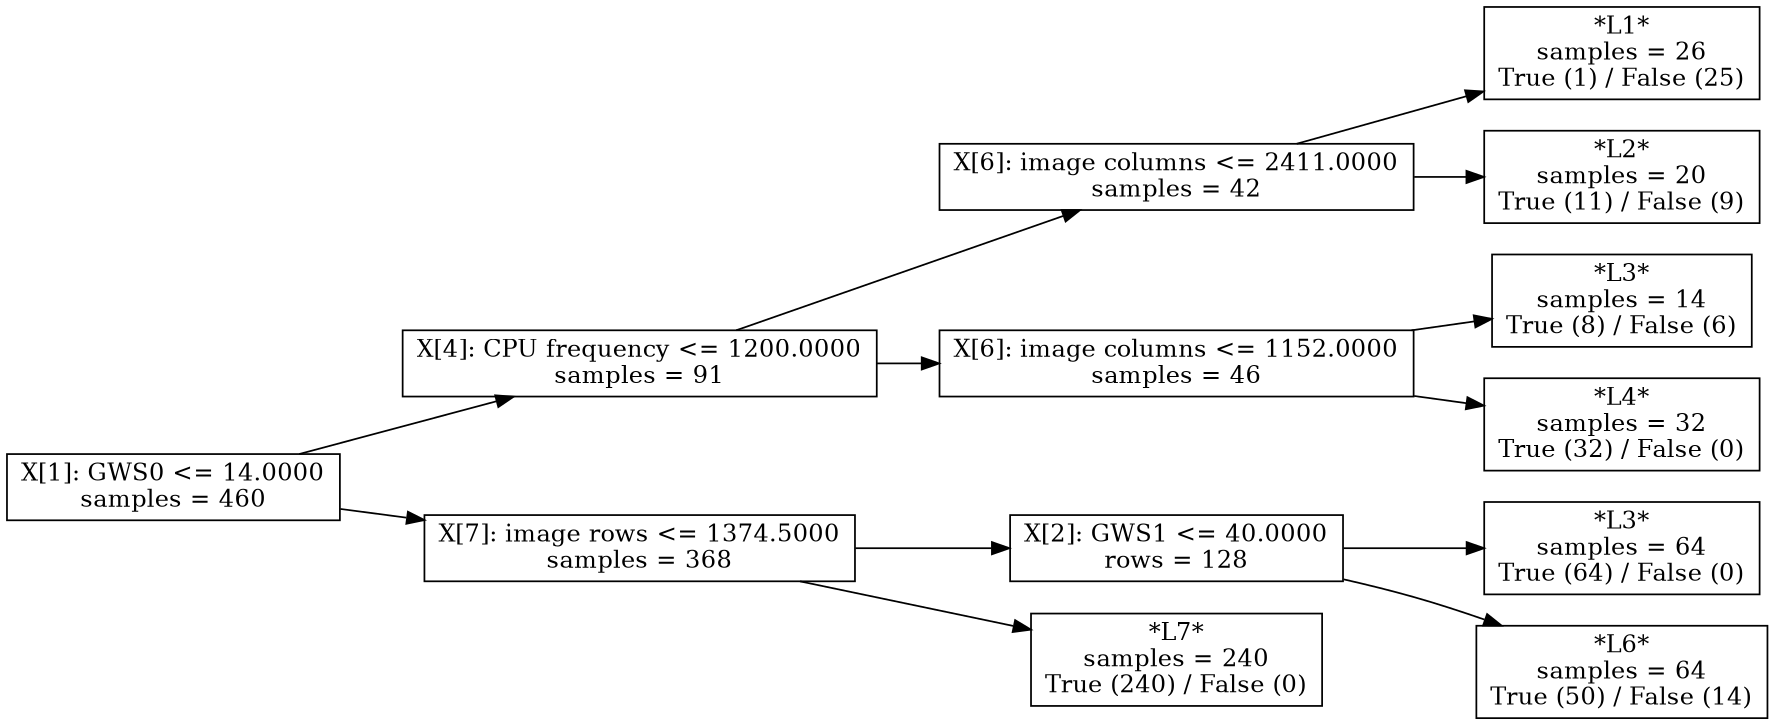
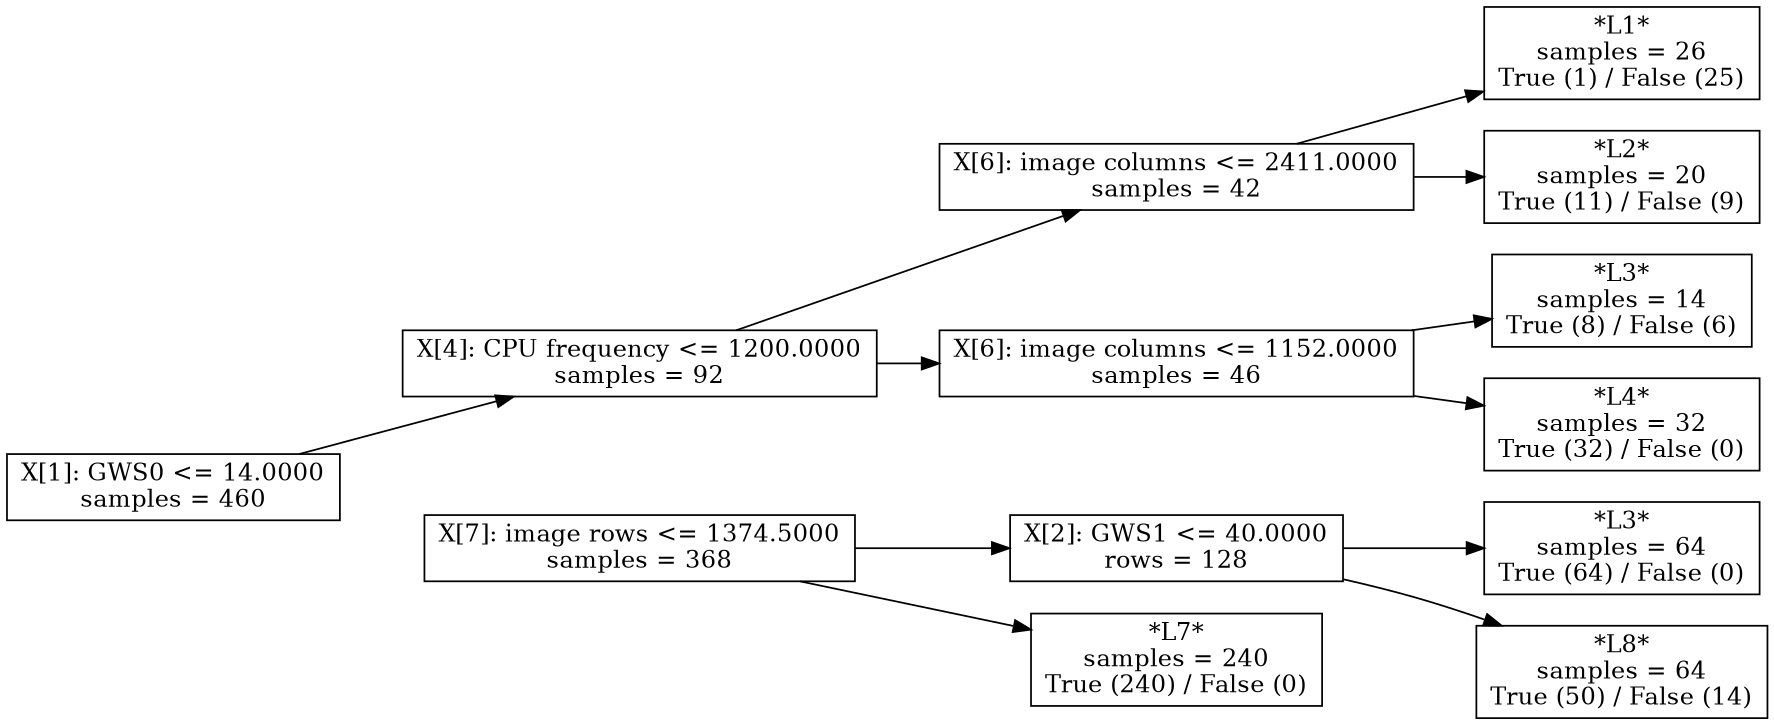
(640, 363) -> (640, 363)
(373, 513) -> none
(1622, 672) -> (1622, 672)
